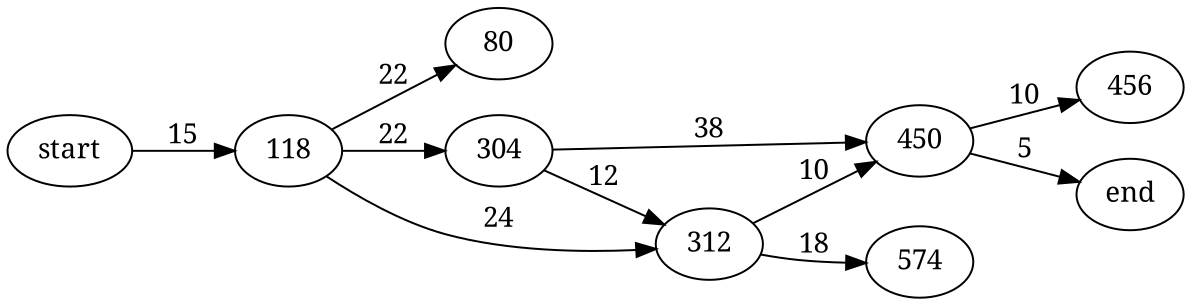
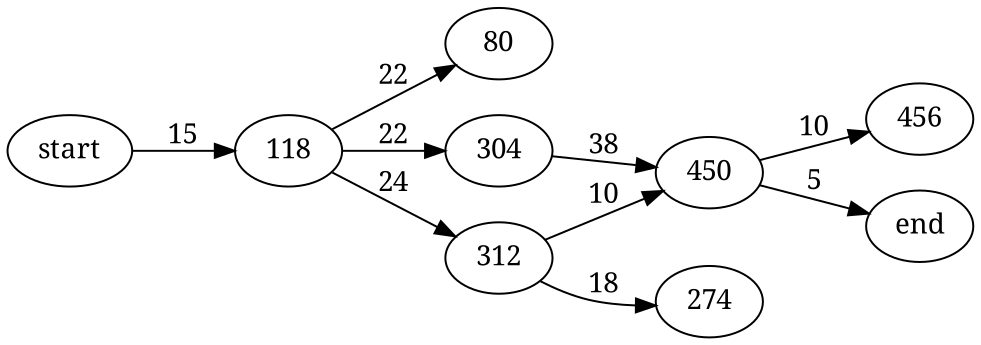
(595, 193) -> none
(920, 262) -> (709, 302)
